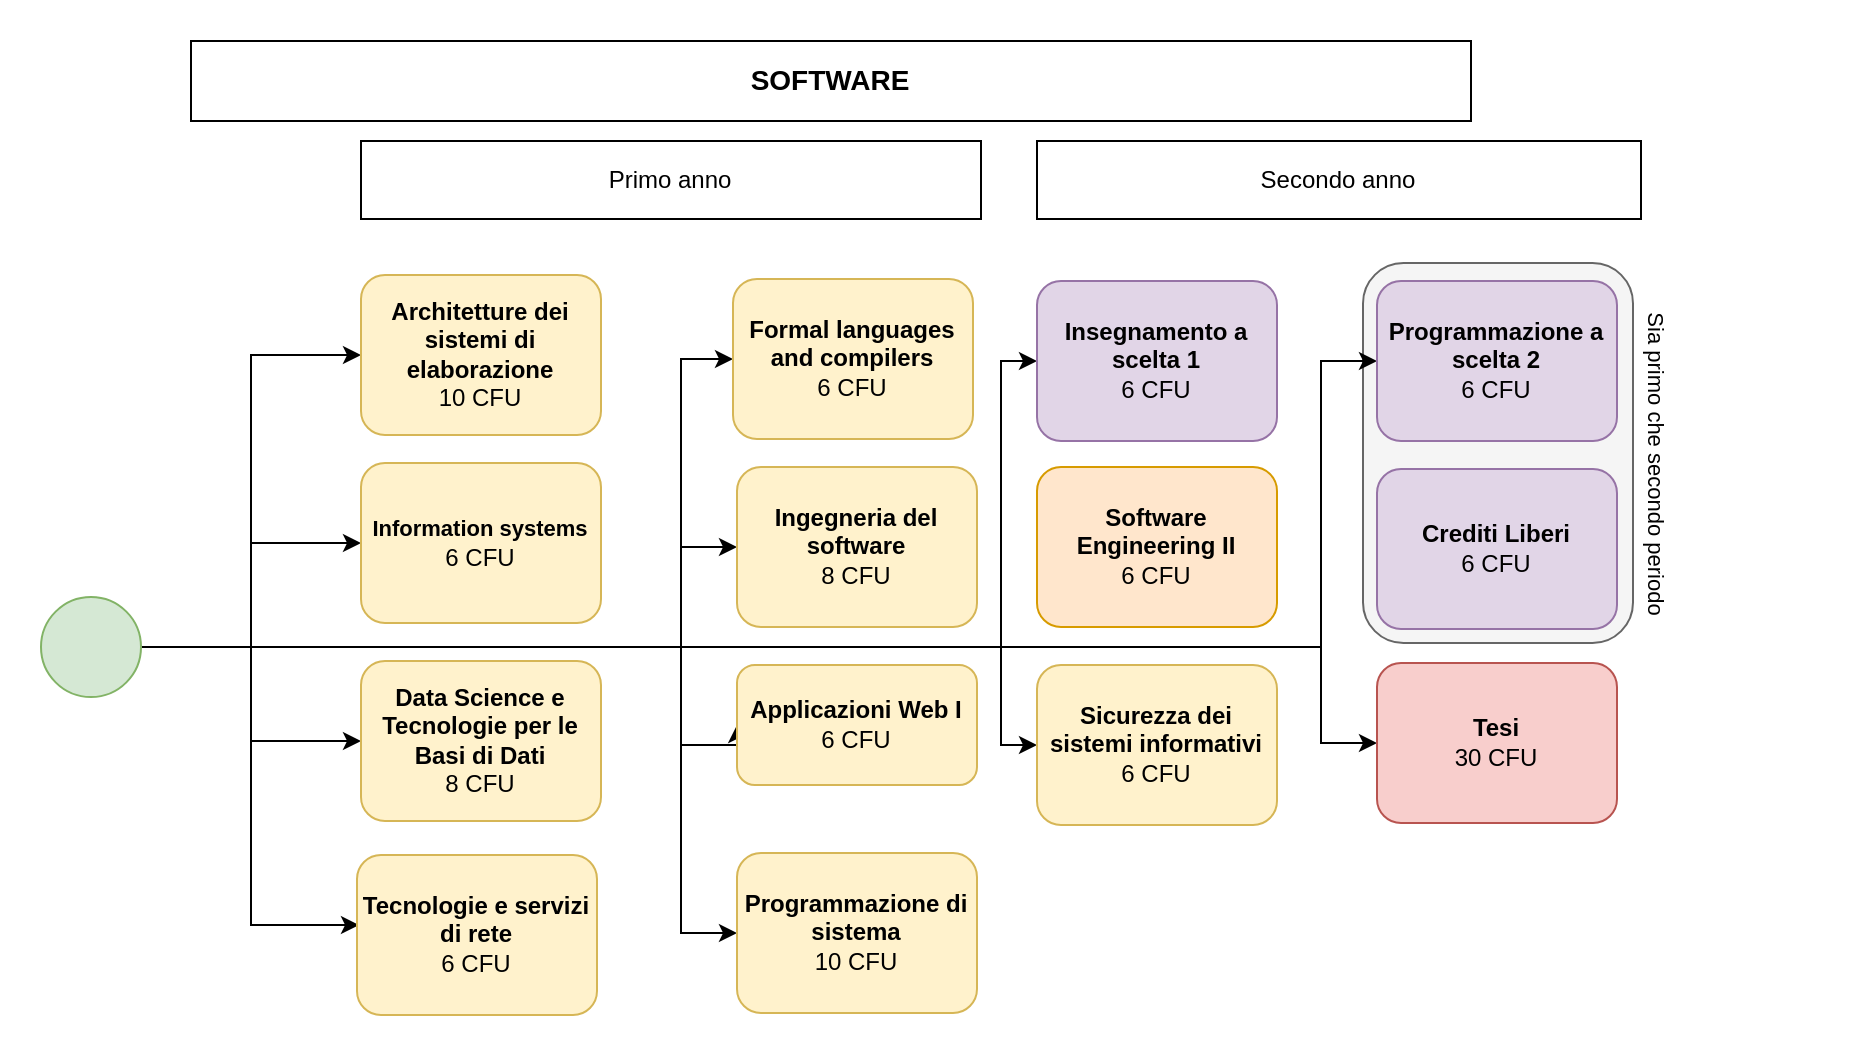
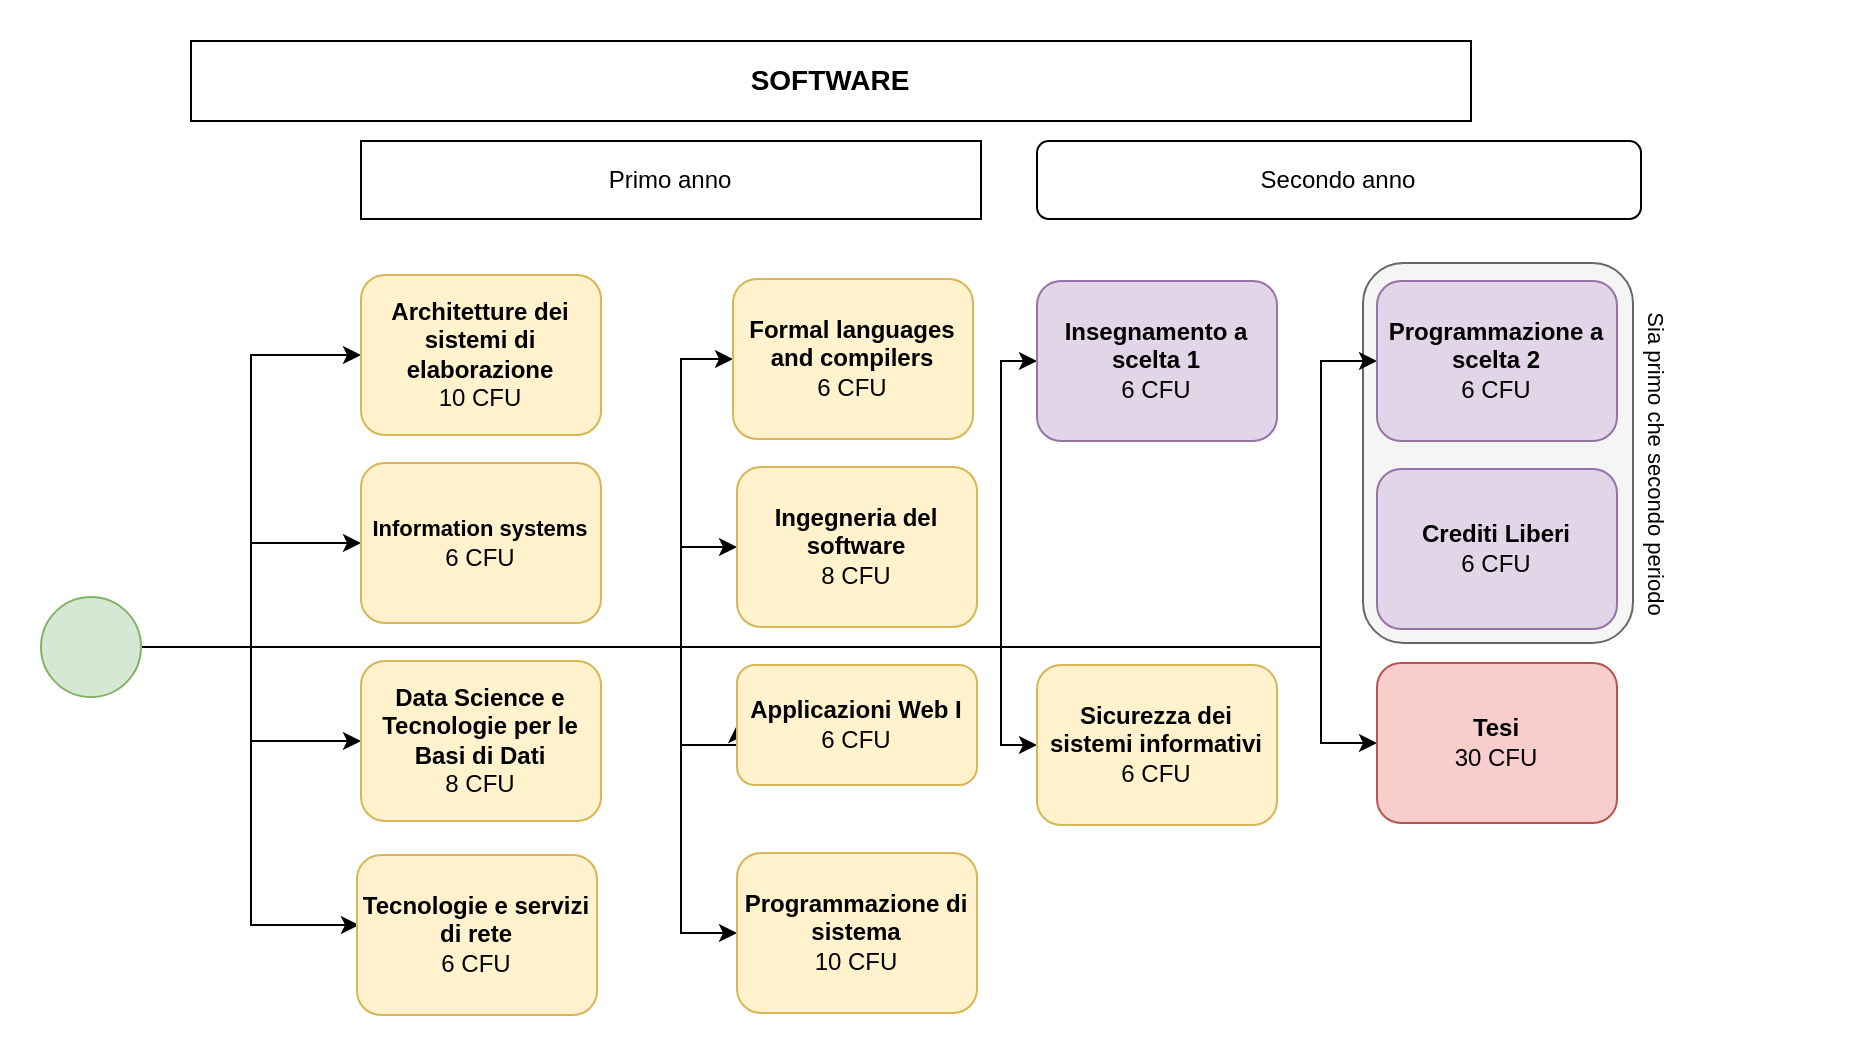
(1339, 180) -> (1339, 180)
(1157, 547) -> none
